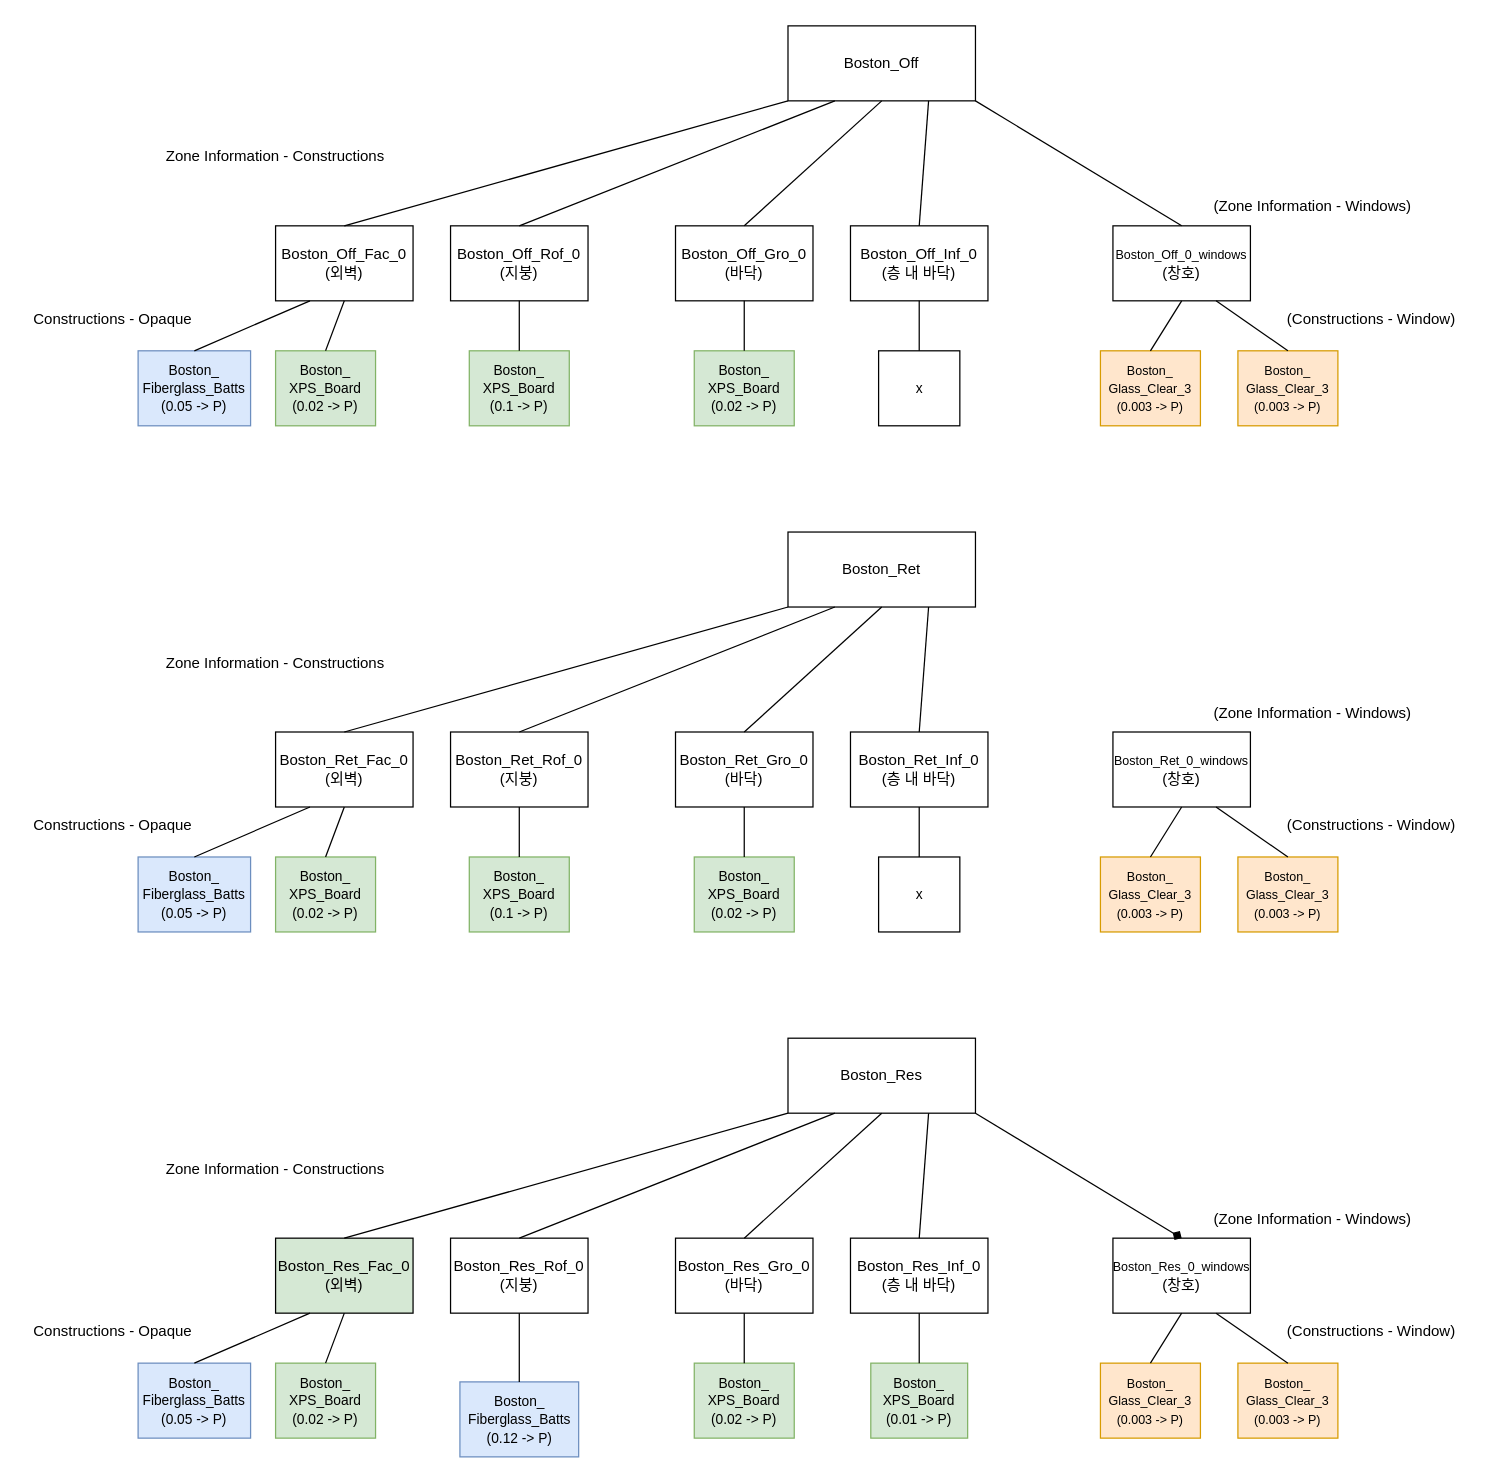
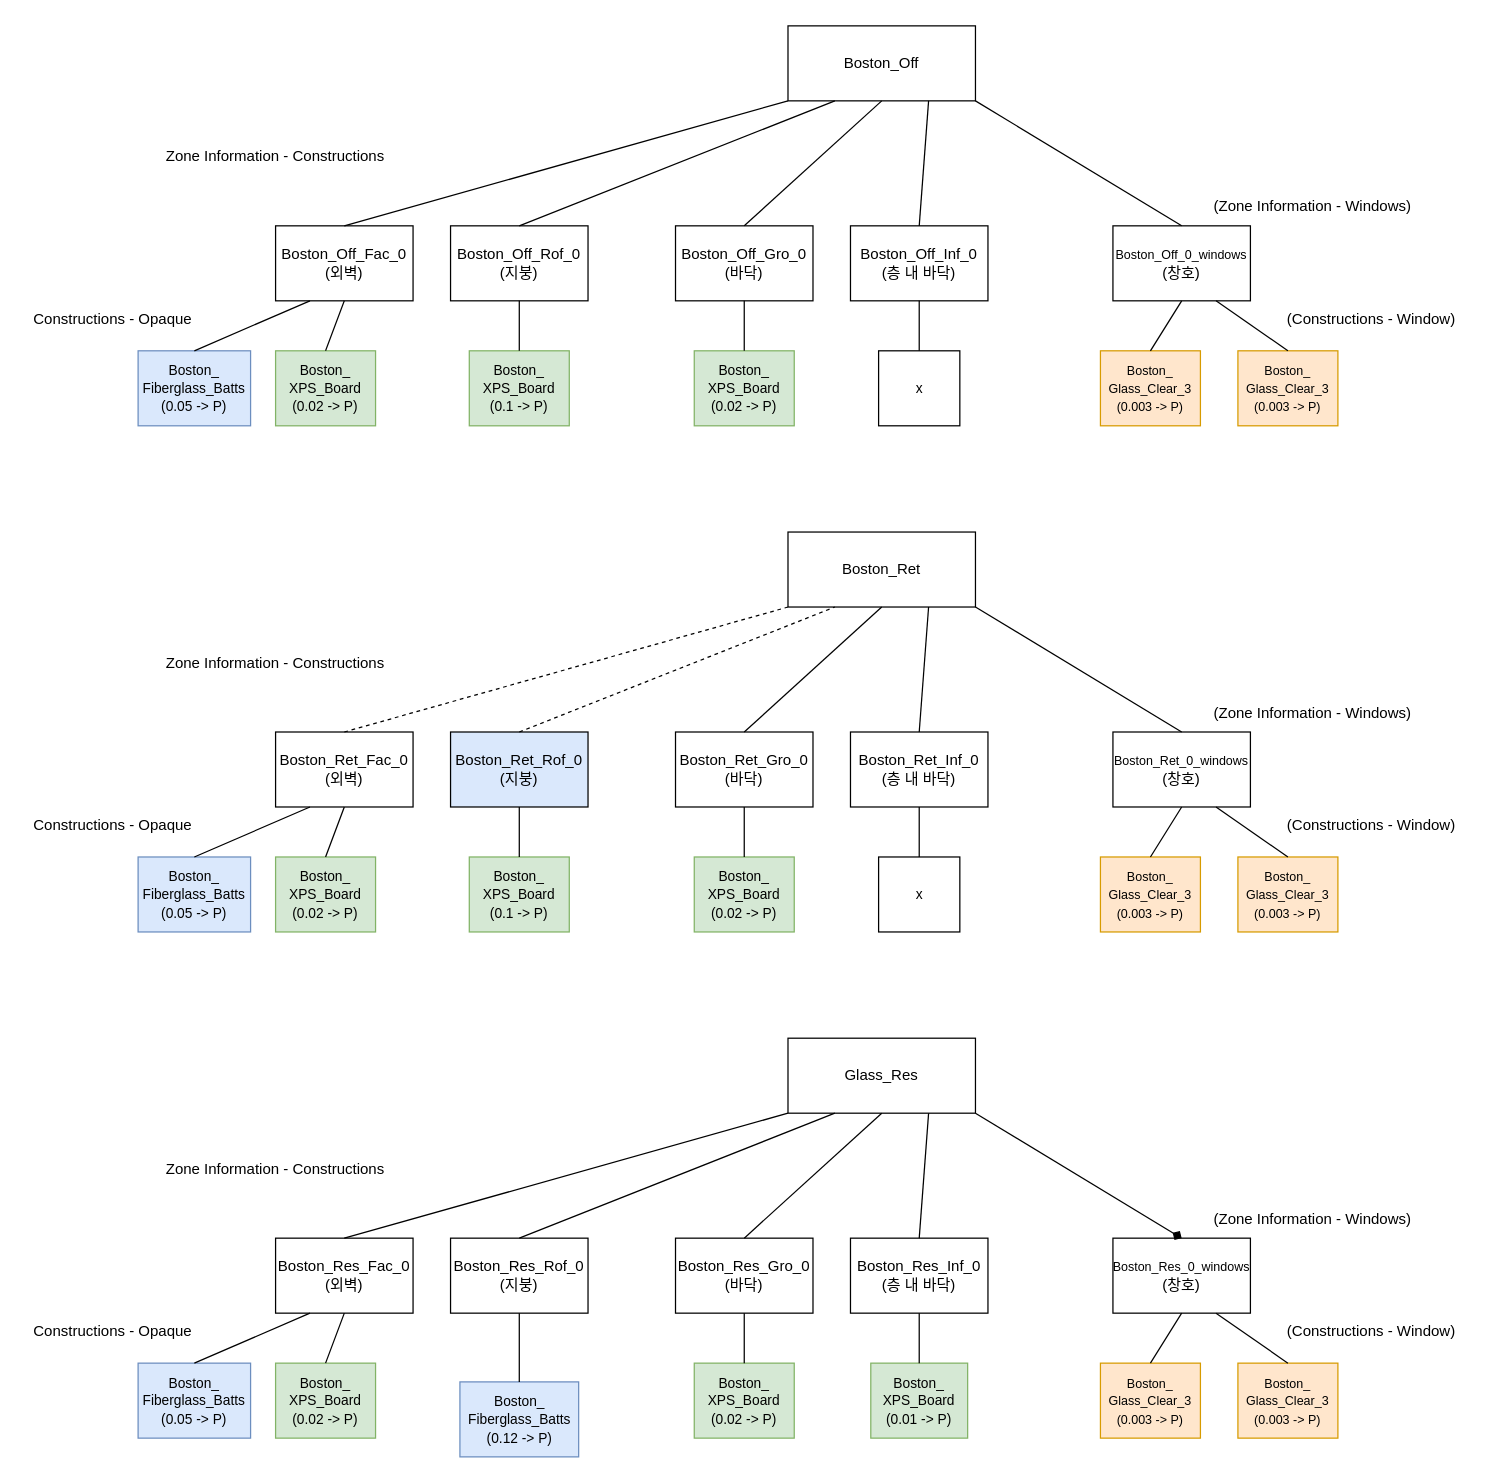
(678, 669) -> (678, 669)
none -> (1078, 669)
(566, 670) -> (566, 670)
(519, 769) -> (519, 769)
(882, 1076) -> (882, 1076)
(344, 1276) -> (344, 1276)
